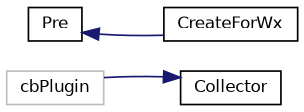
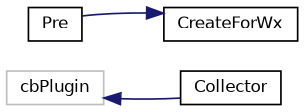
(131, 35) -> (114, 14)
(134, 77) -> (150, 99)
